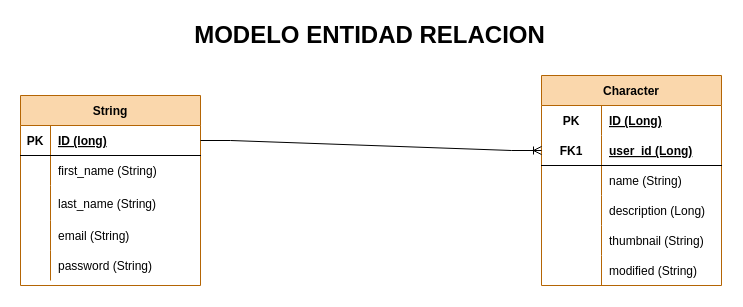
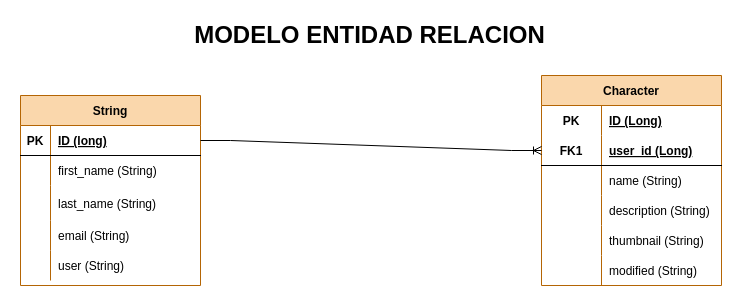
(665, 211) -> (670, 211)
(112, 266) -> (99, 266)
